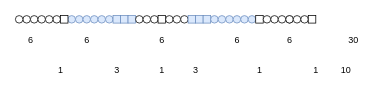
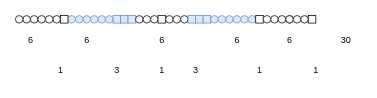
(353, 40) -> (345, 40)
(345, 70) -> none
